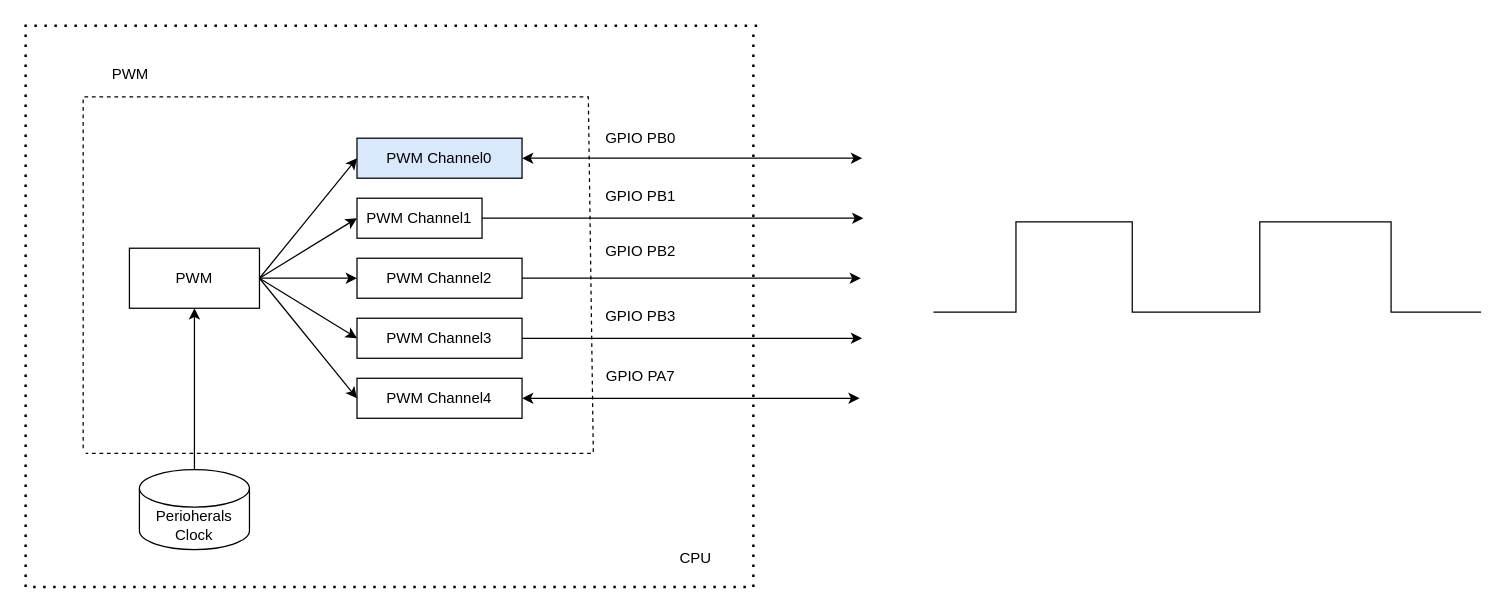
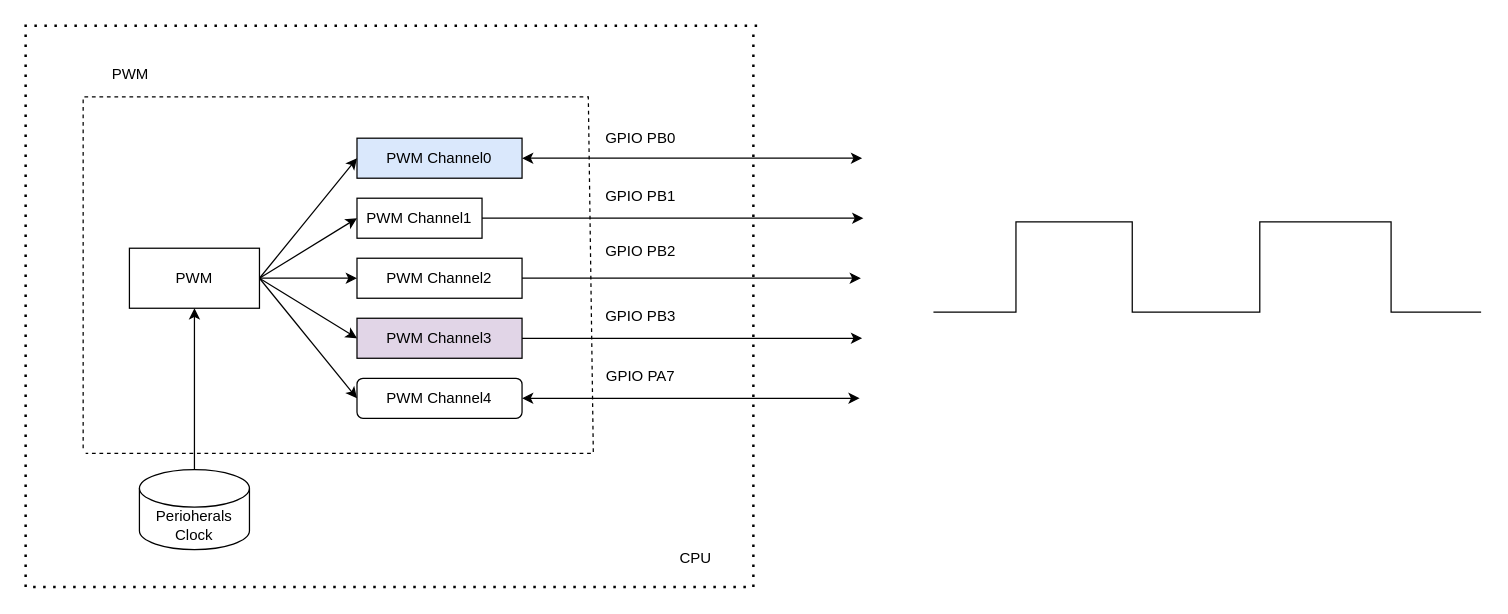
(439, 338) -> (439, 338)
(439, 398) -> (439, 398)
